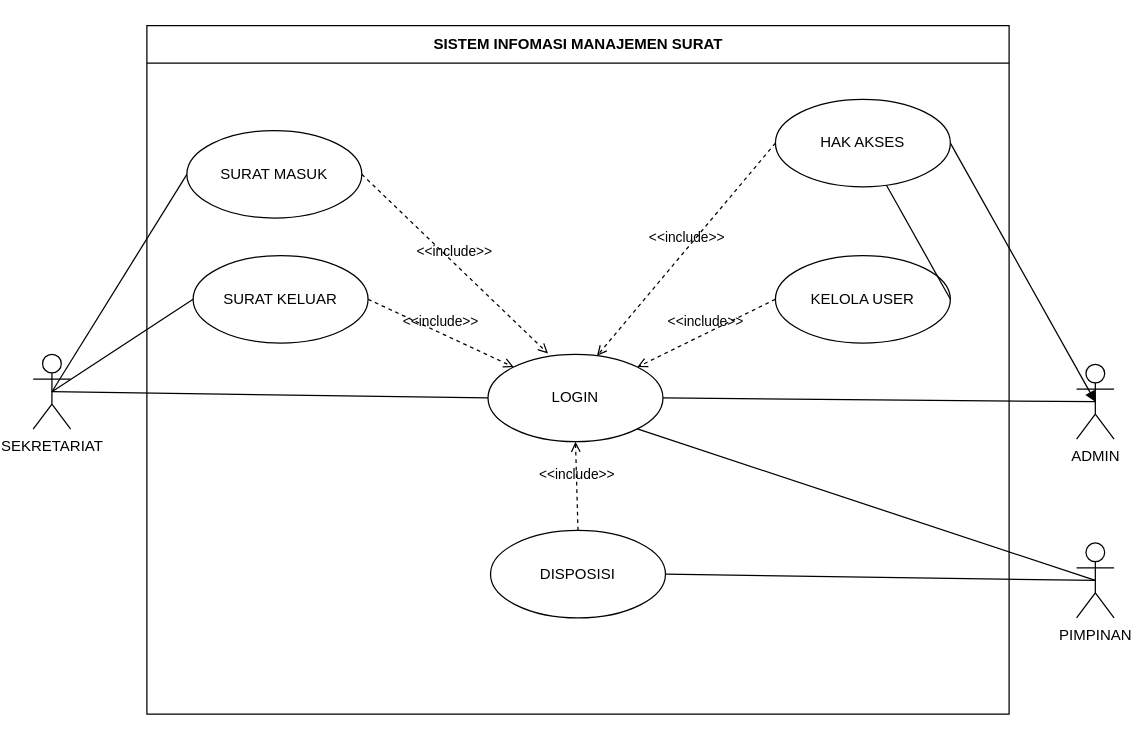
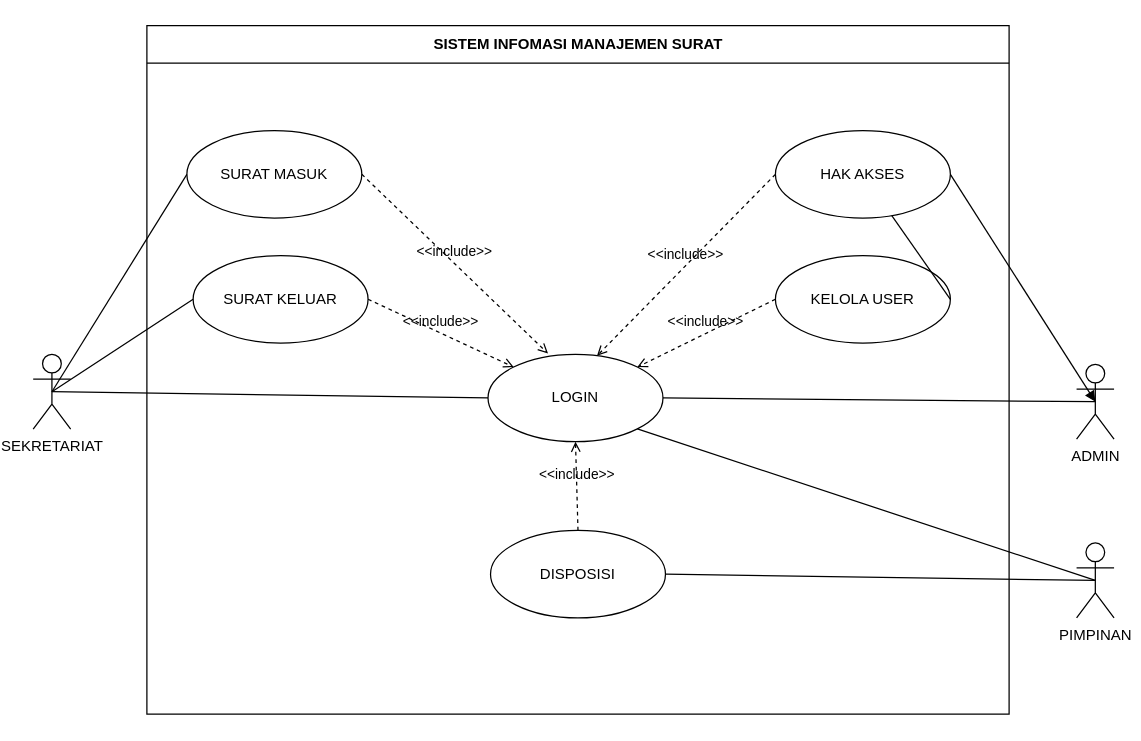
(863, 143) -> (863, 174)
